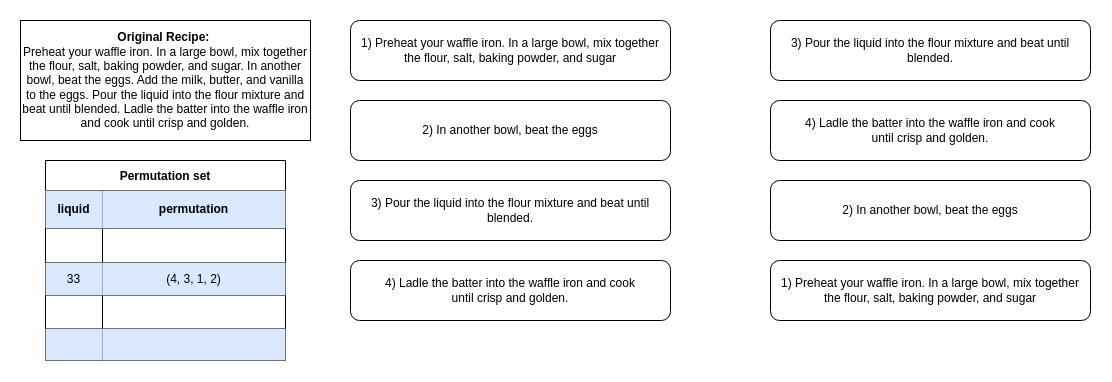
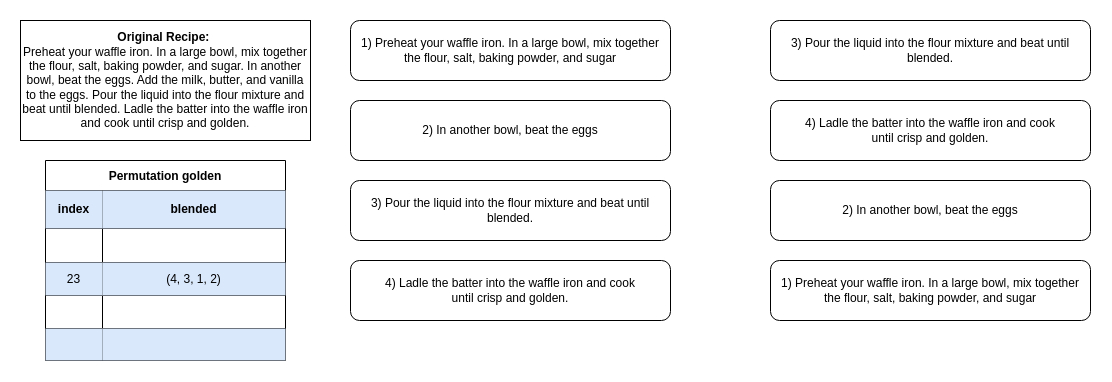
(165, 176) -> (165, 176)
(74, 210) -> (74, 210)
(194, 210) -> (194, 210)
(74, 280) -> (74, 280)
